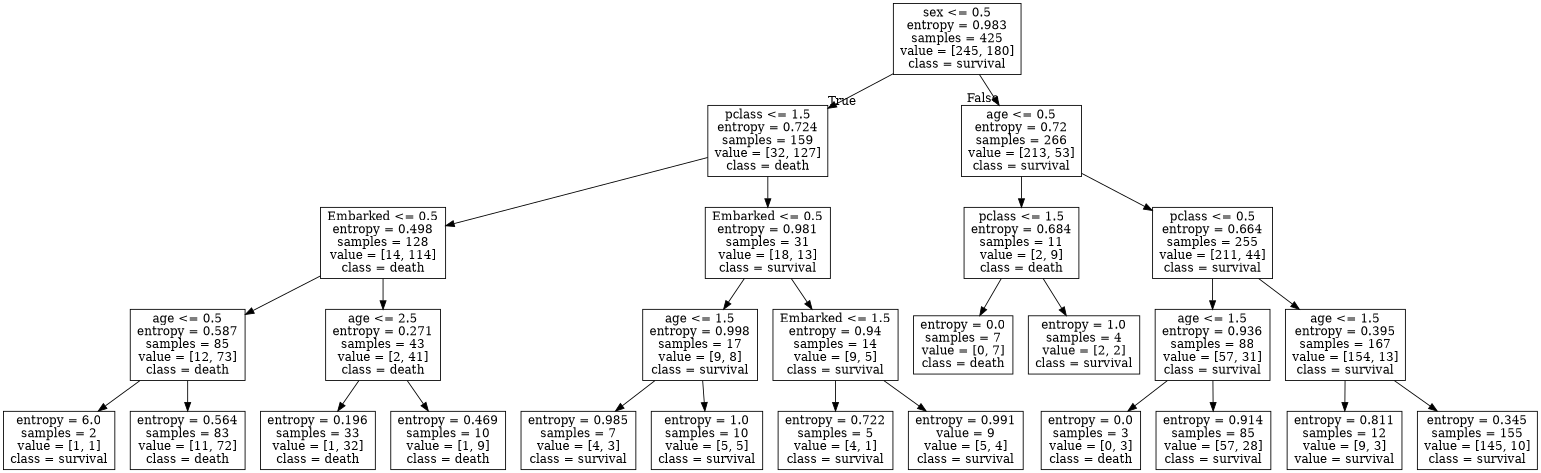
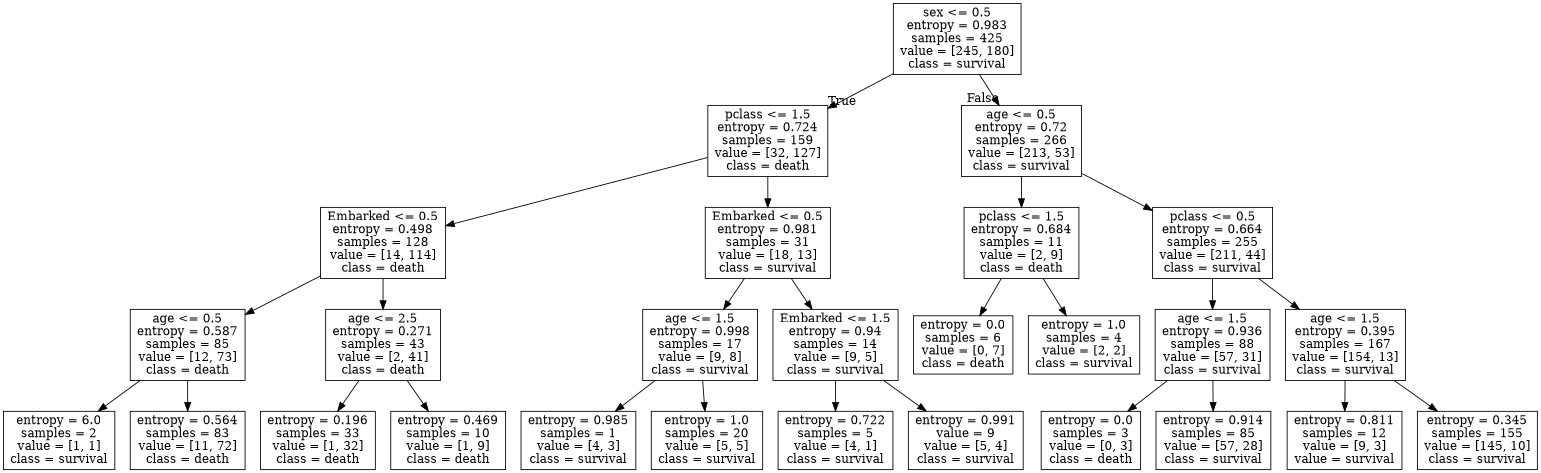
(963, 345) -> (963, 345)
(578, 440) -> (578, 440)
(707, 440) -> (707, 440)
